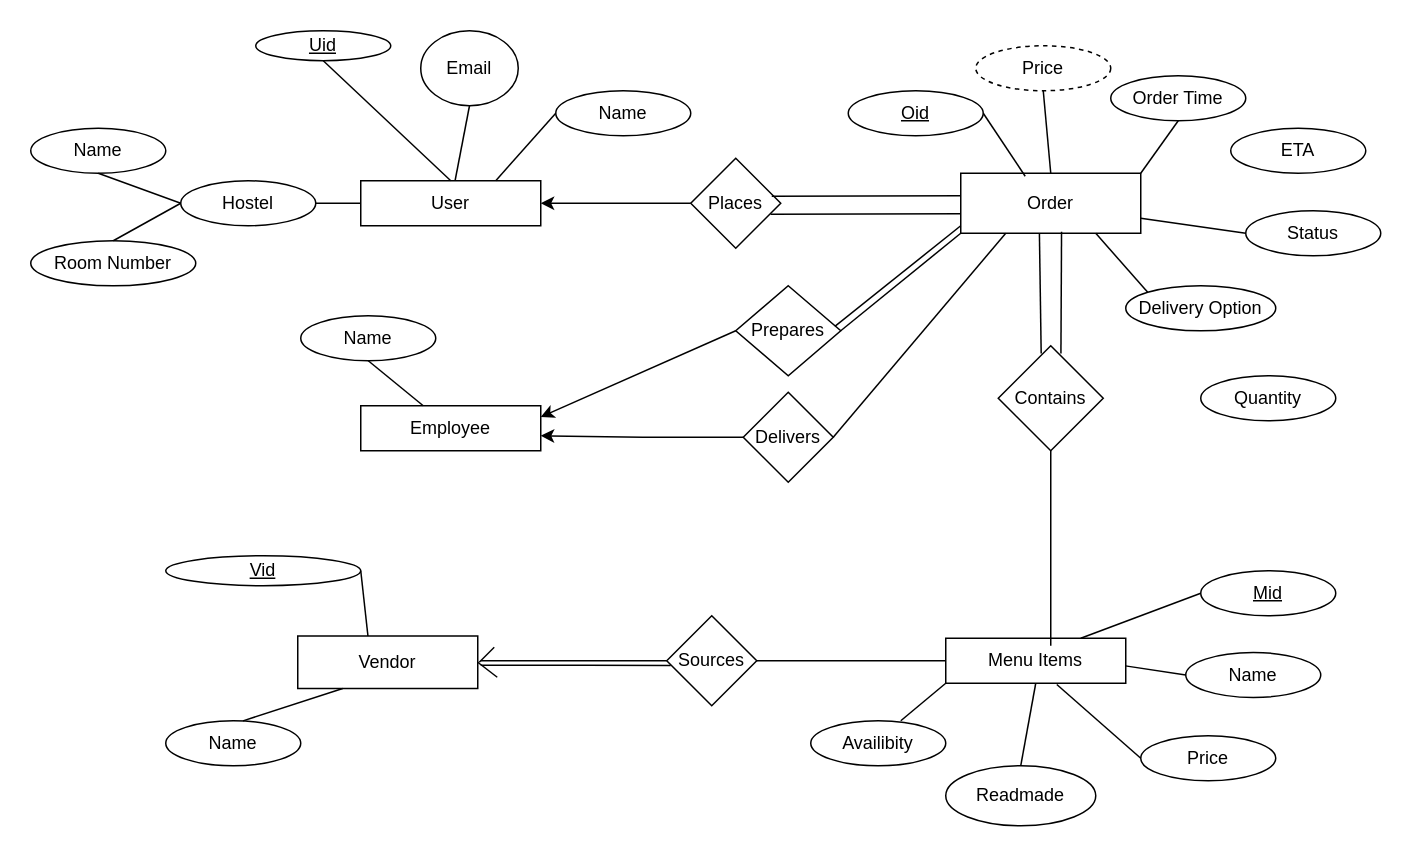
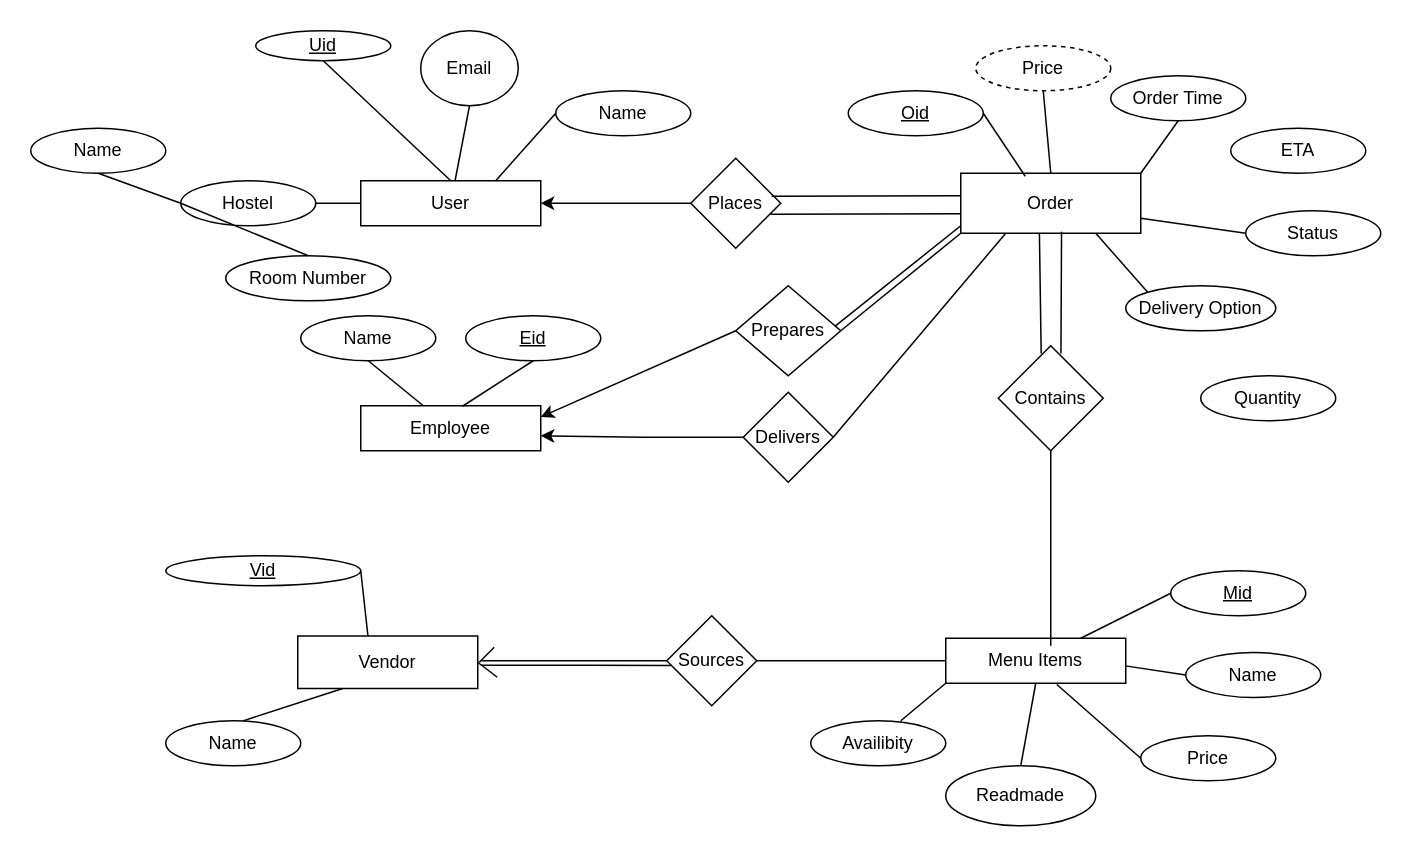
(113, 263) -> (308, 278)
none -> (533, 338)
none -> (498, 383)
(1268, 593) -> (1238, 593)
